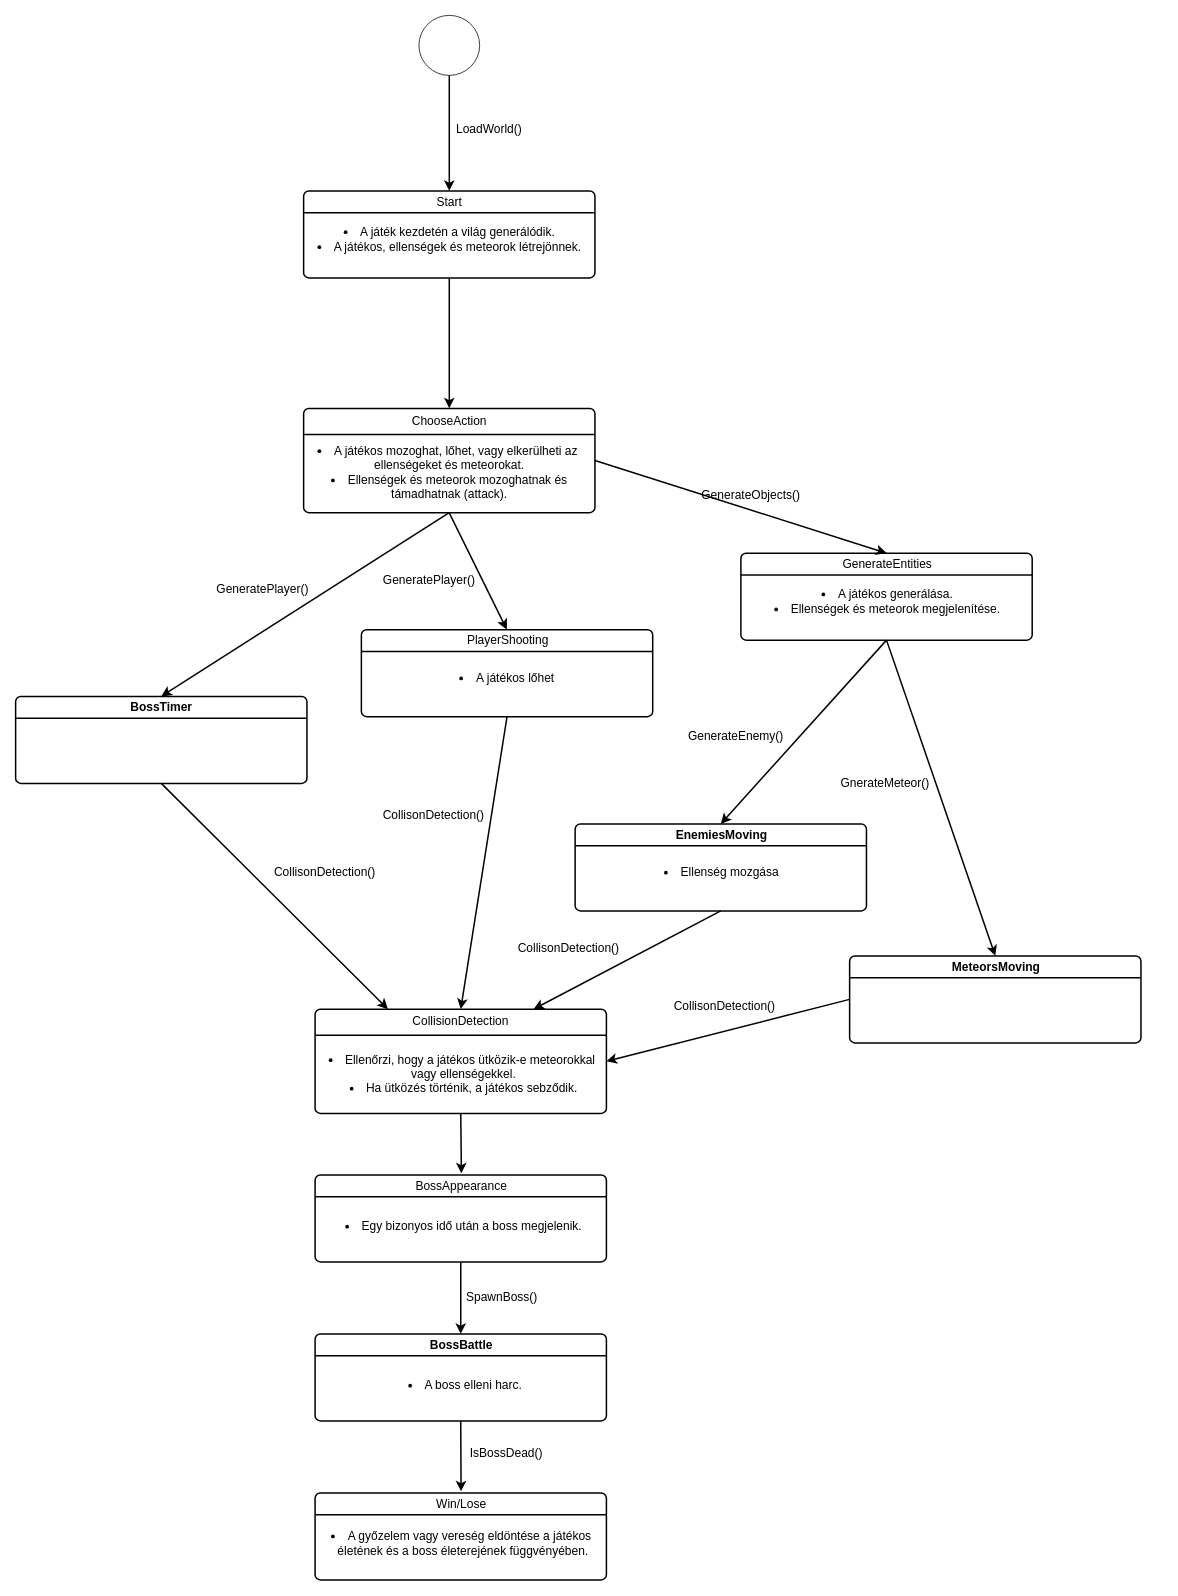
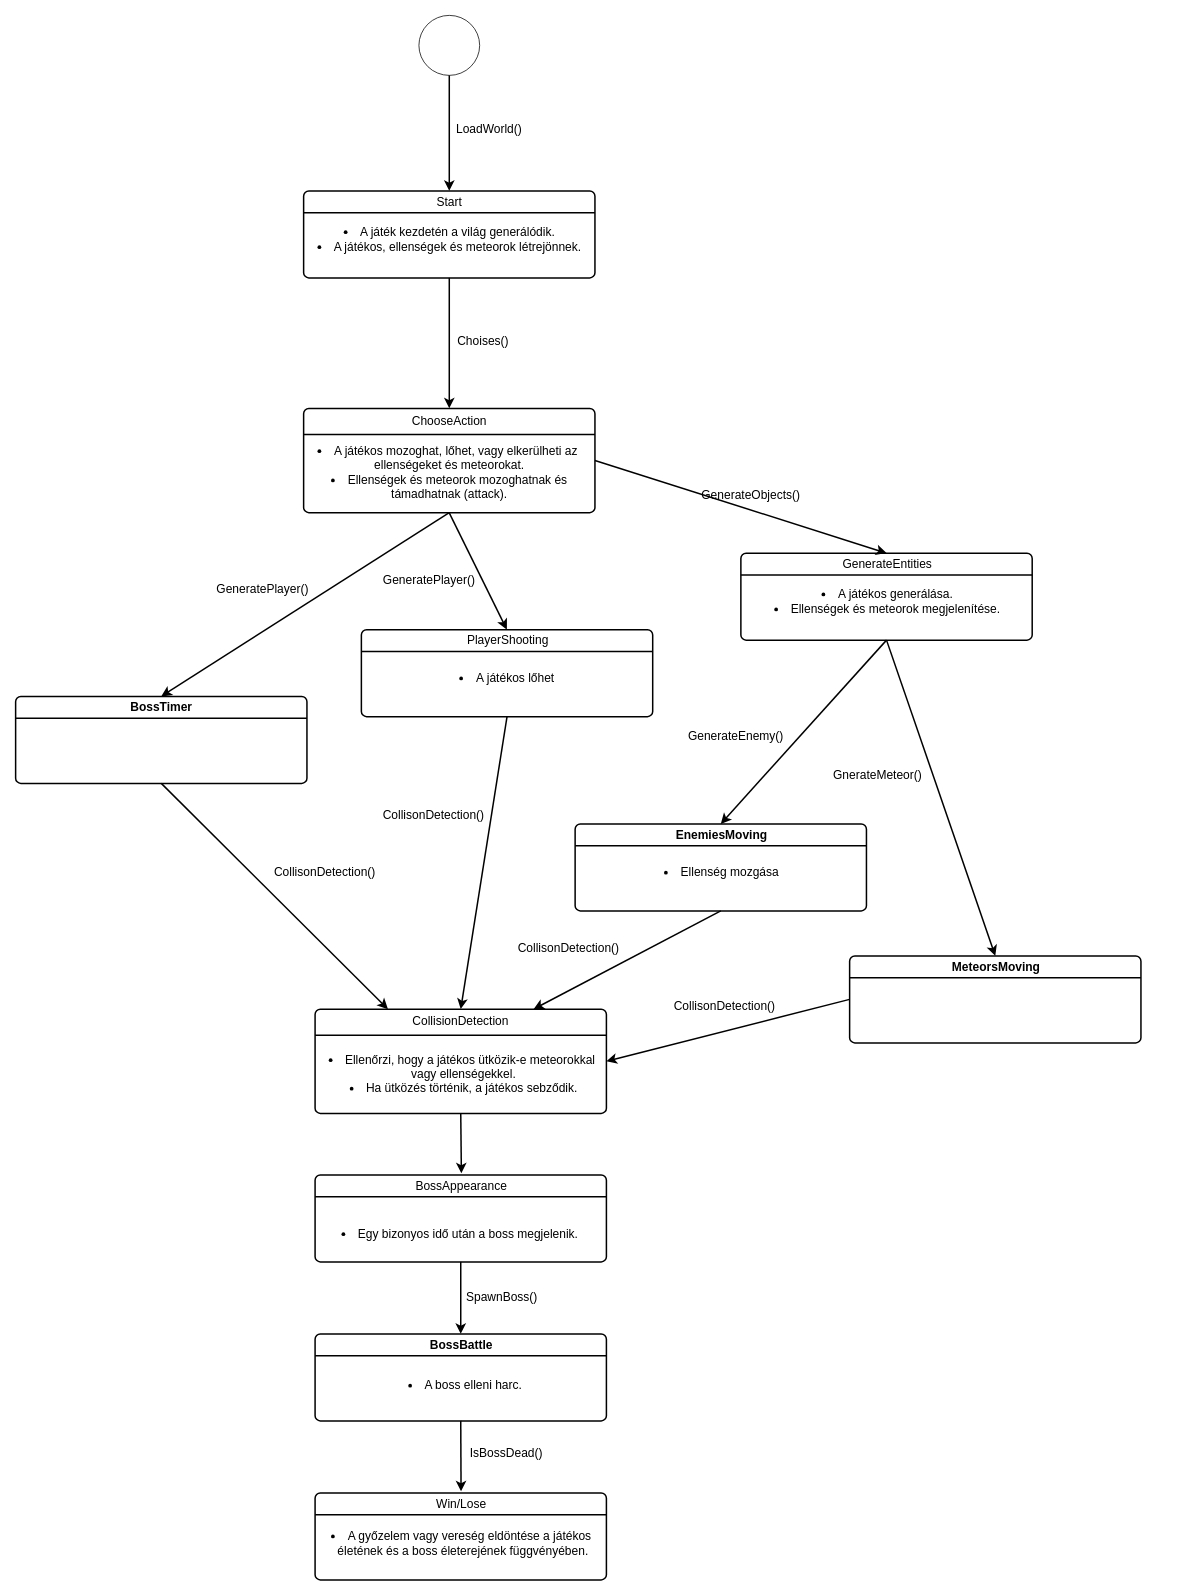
none -> (483, 341)
(885, 782) -> (877, 775)
(463, 1226) -> (460, 1233)
